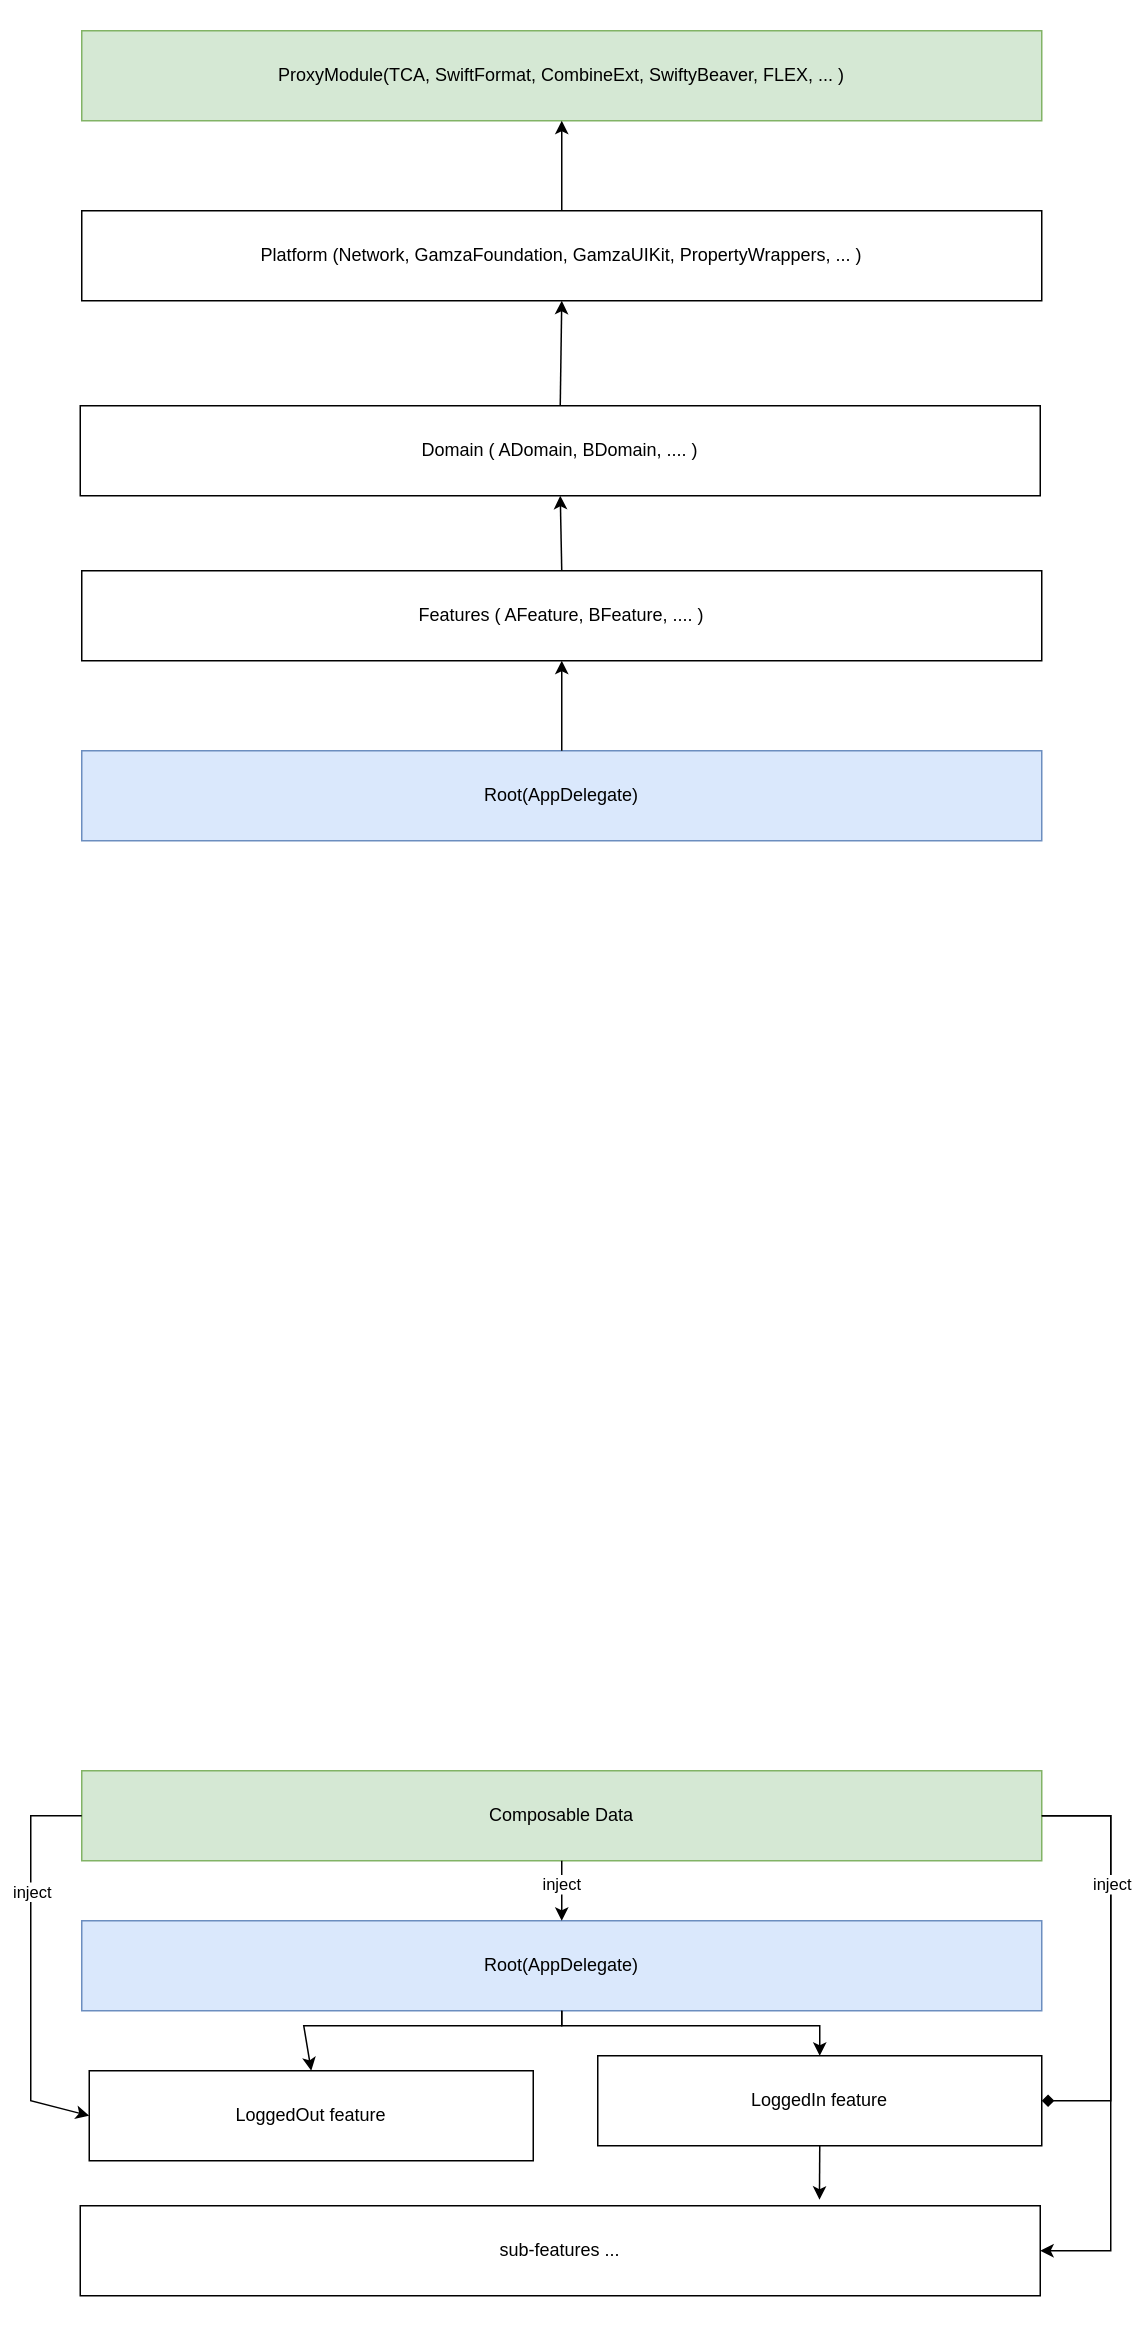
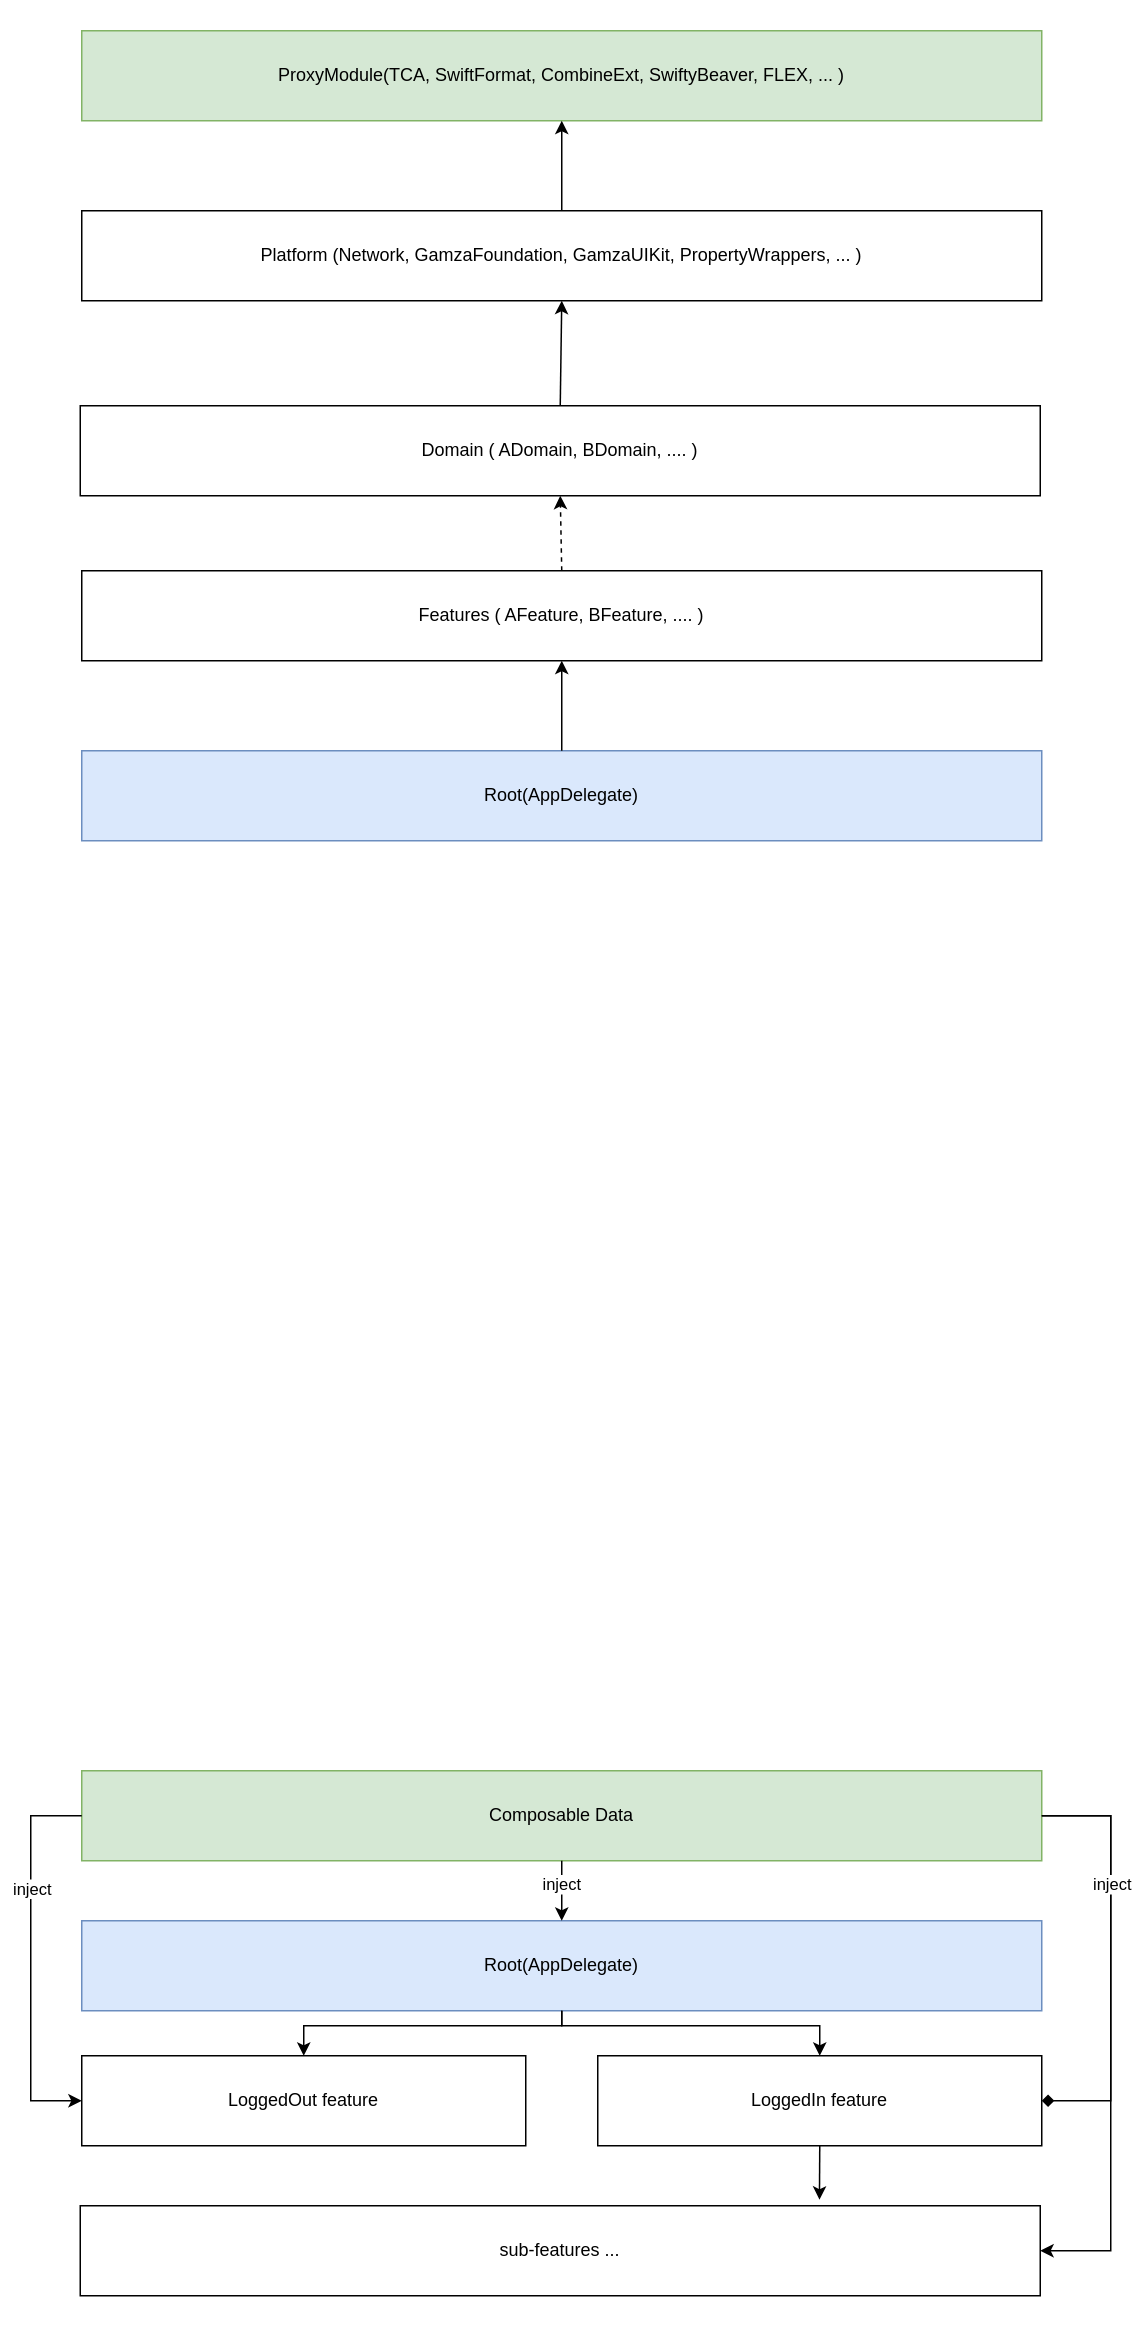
(561, 537) -> (561, 537)
(311, 2116) -> (304, 2101)
